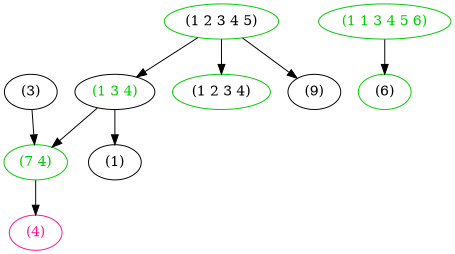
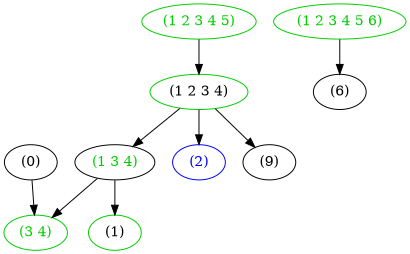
(221, 22) -> (199, 22)
(385, 22) -> (340, 22)
(171, 55) -> (160, 124)
(266, 55) -> (232, 125)
(31, 92) -> (31, 162)
(385, 92) -> (340, 92)
(36, 162) -> (36, 233)
(115, 162) -> (115, 233)
none -> (199, 162)
(36, 233) -> none
